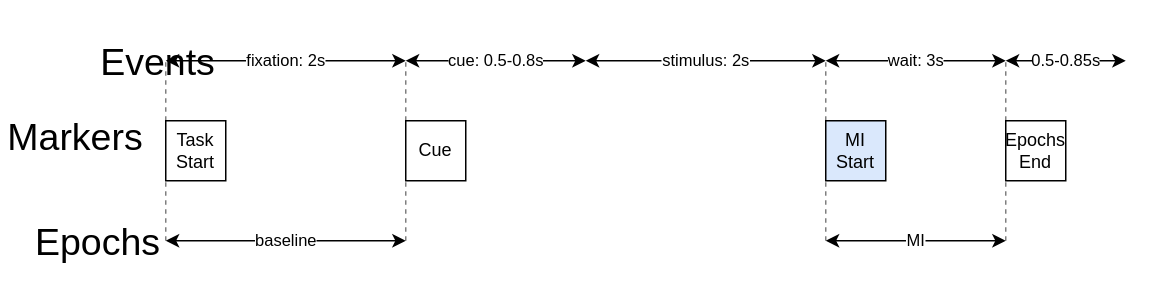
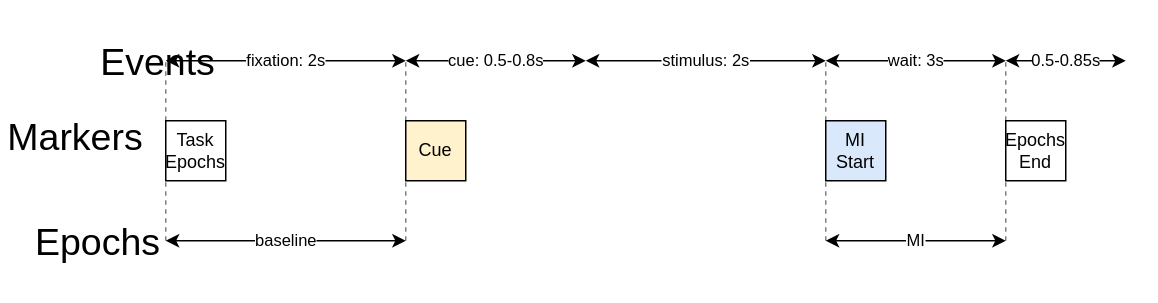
(196, 151) -> (196, 151)
(436, 151) -> (436, 151)
